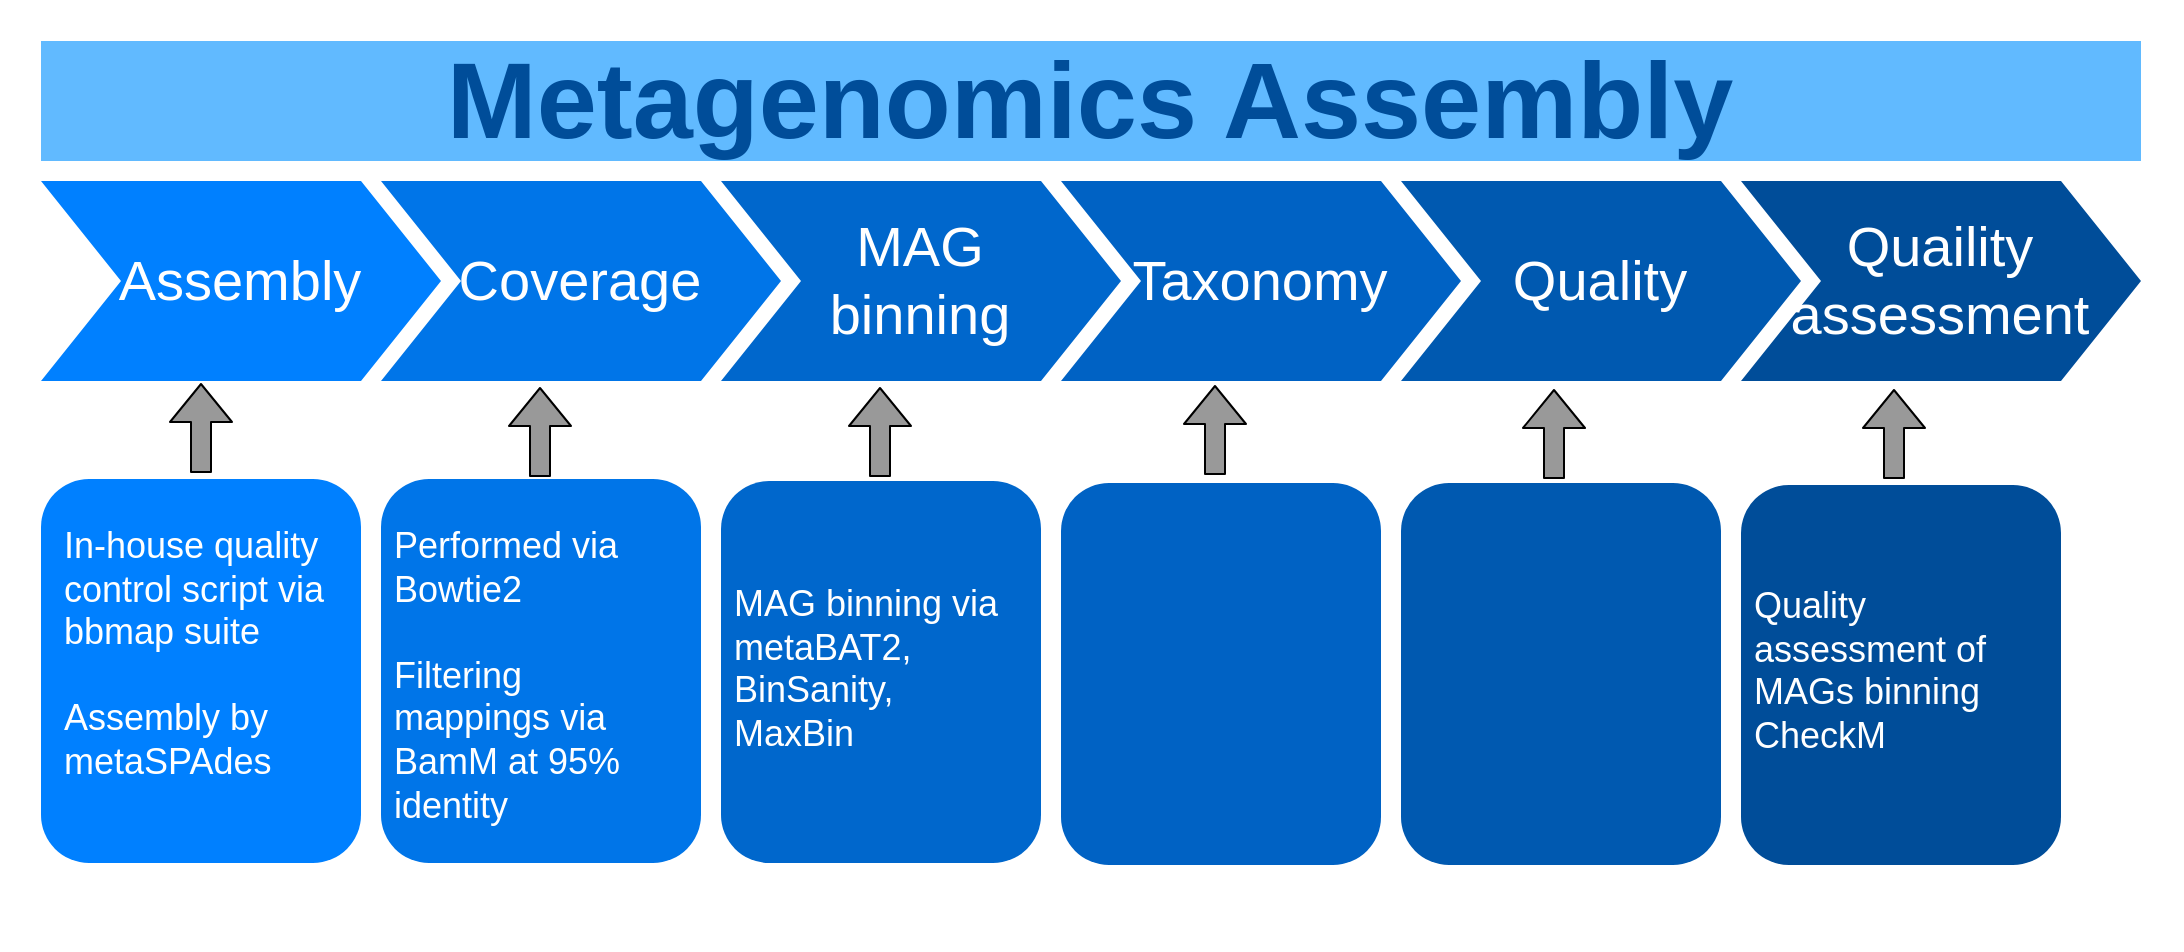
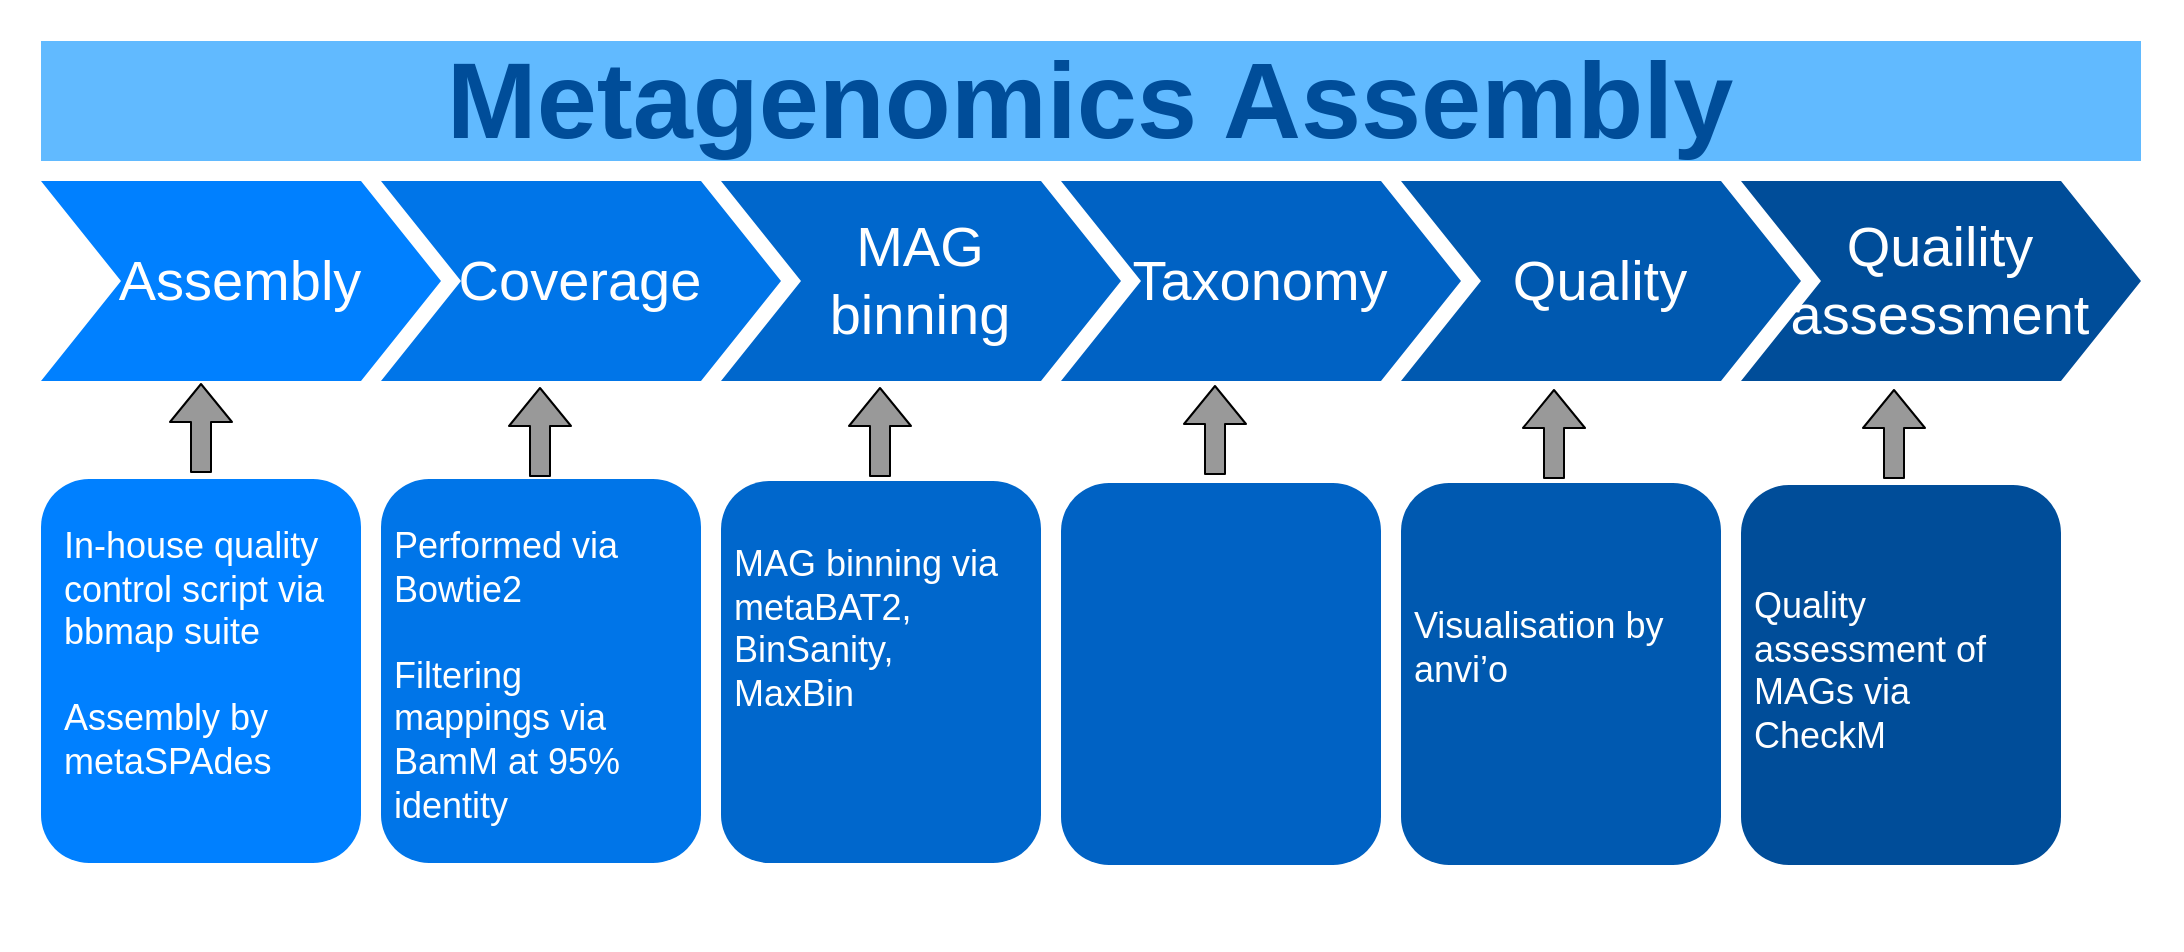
(1898, 616) -> (1898, 616)
none -> (1556, 684)
(876, 702) -> (876, 662)
